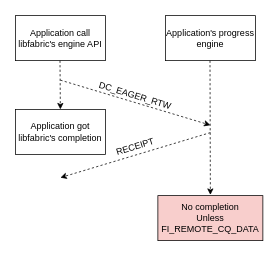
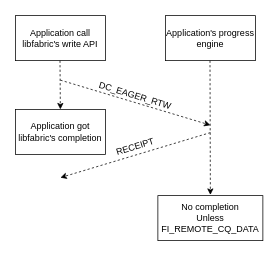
(60, 38) -> (60, 38)
(210, 218) -> (210, 218)
